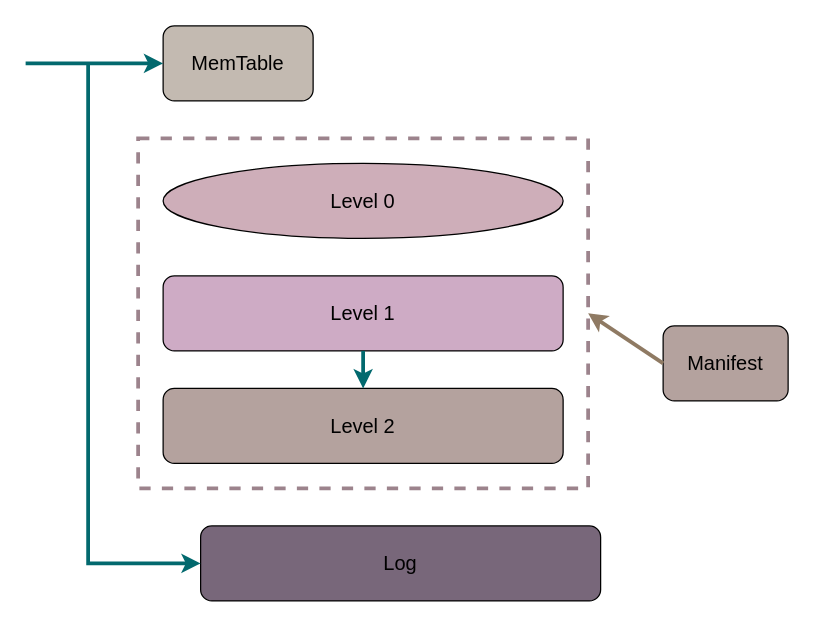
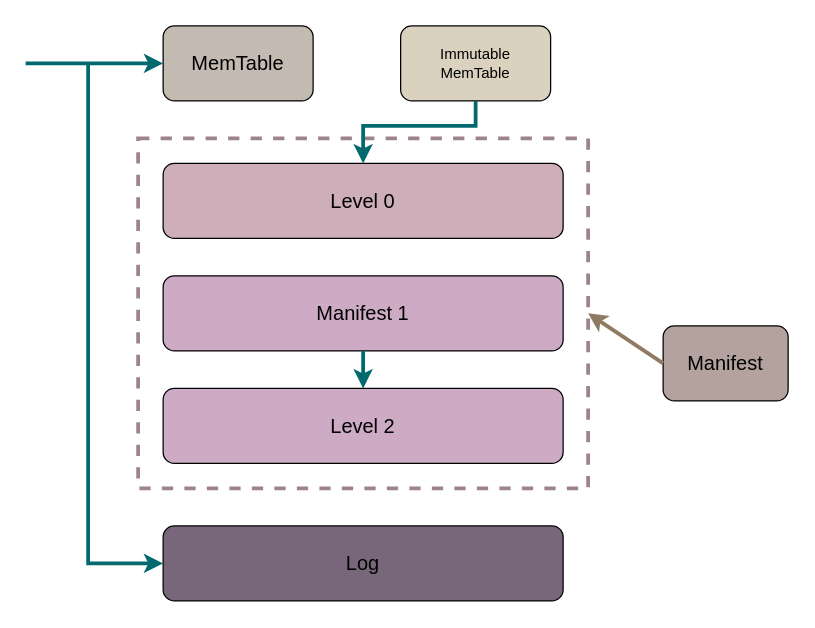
none -> (476, 63)
none -> (420, 126)
(363, 201) -> (363, 201)
(363, 313) -> (363, 313)
(363, 426) -> (363, 426)
(401, 563) -> (363, 563)
